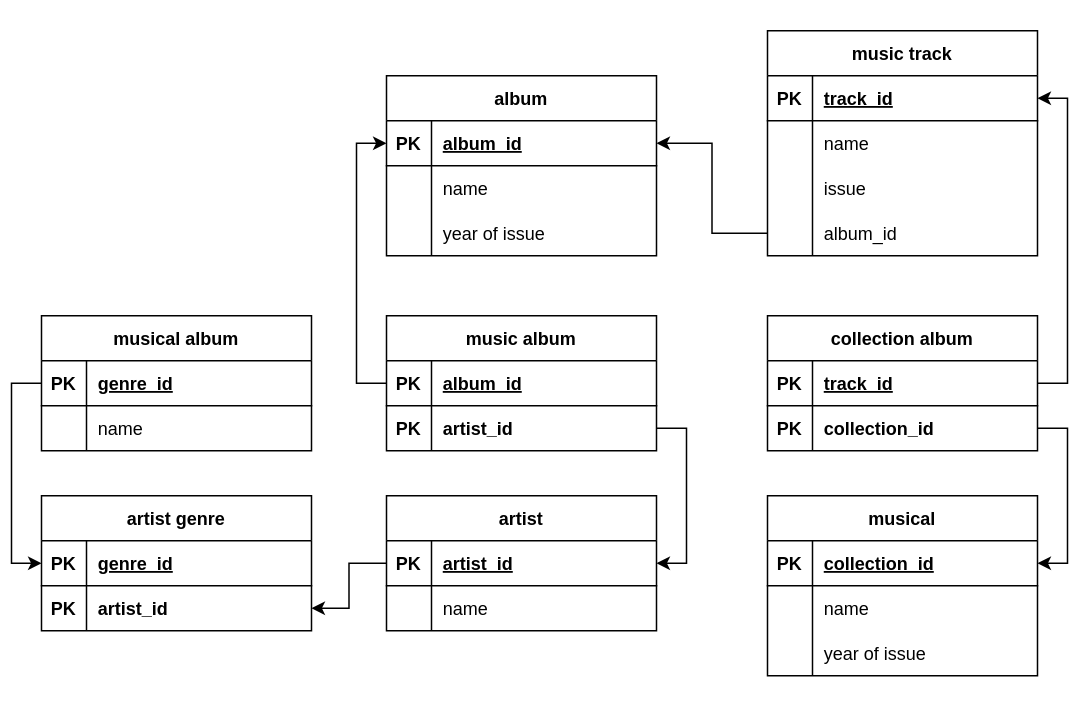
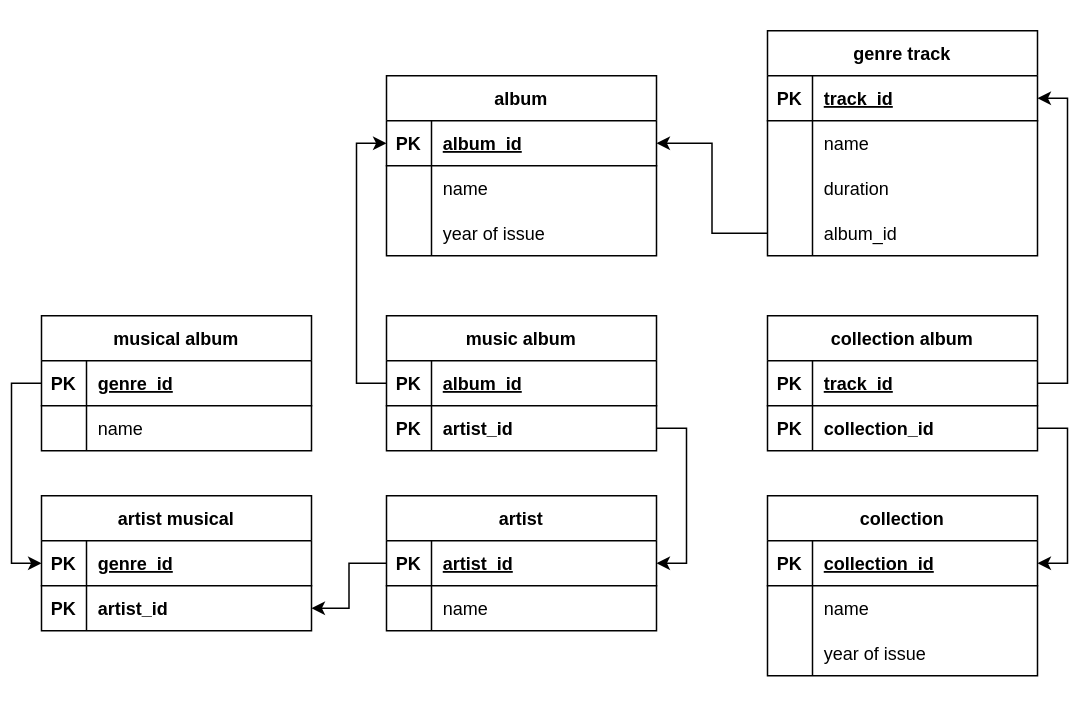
(902, 54) -> (902, 54)
(846, 189) -> (861, 189)
(176, 519) -> (176, 519)
(902, 519) -> (902, 519)
